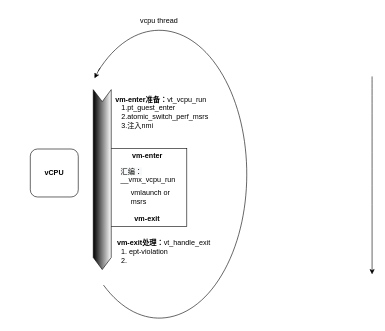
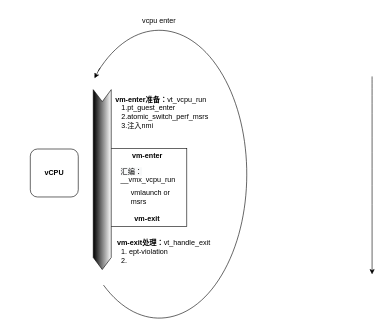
(159, 21) -> (159, 21)
